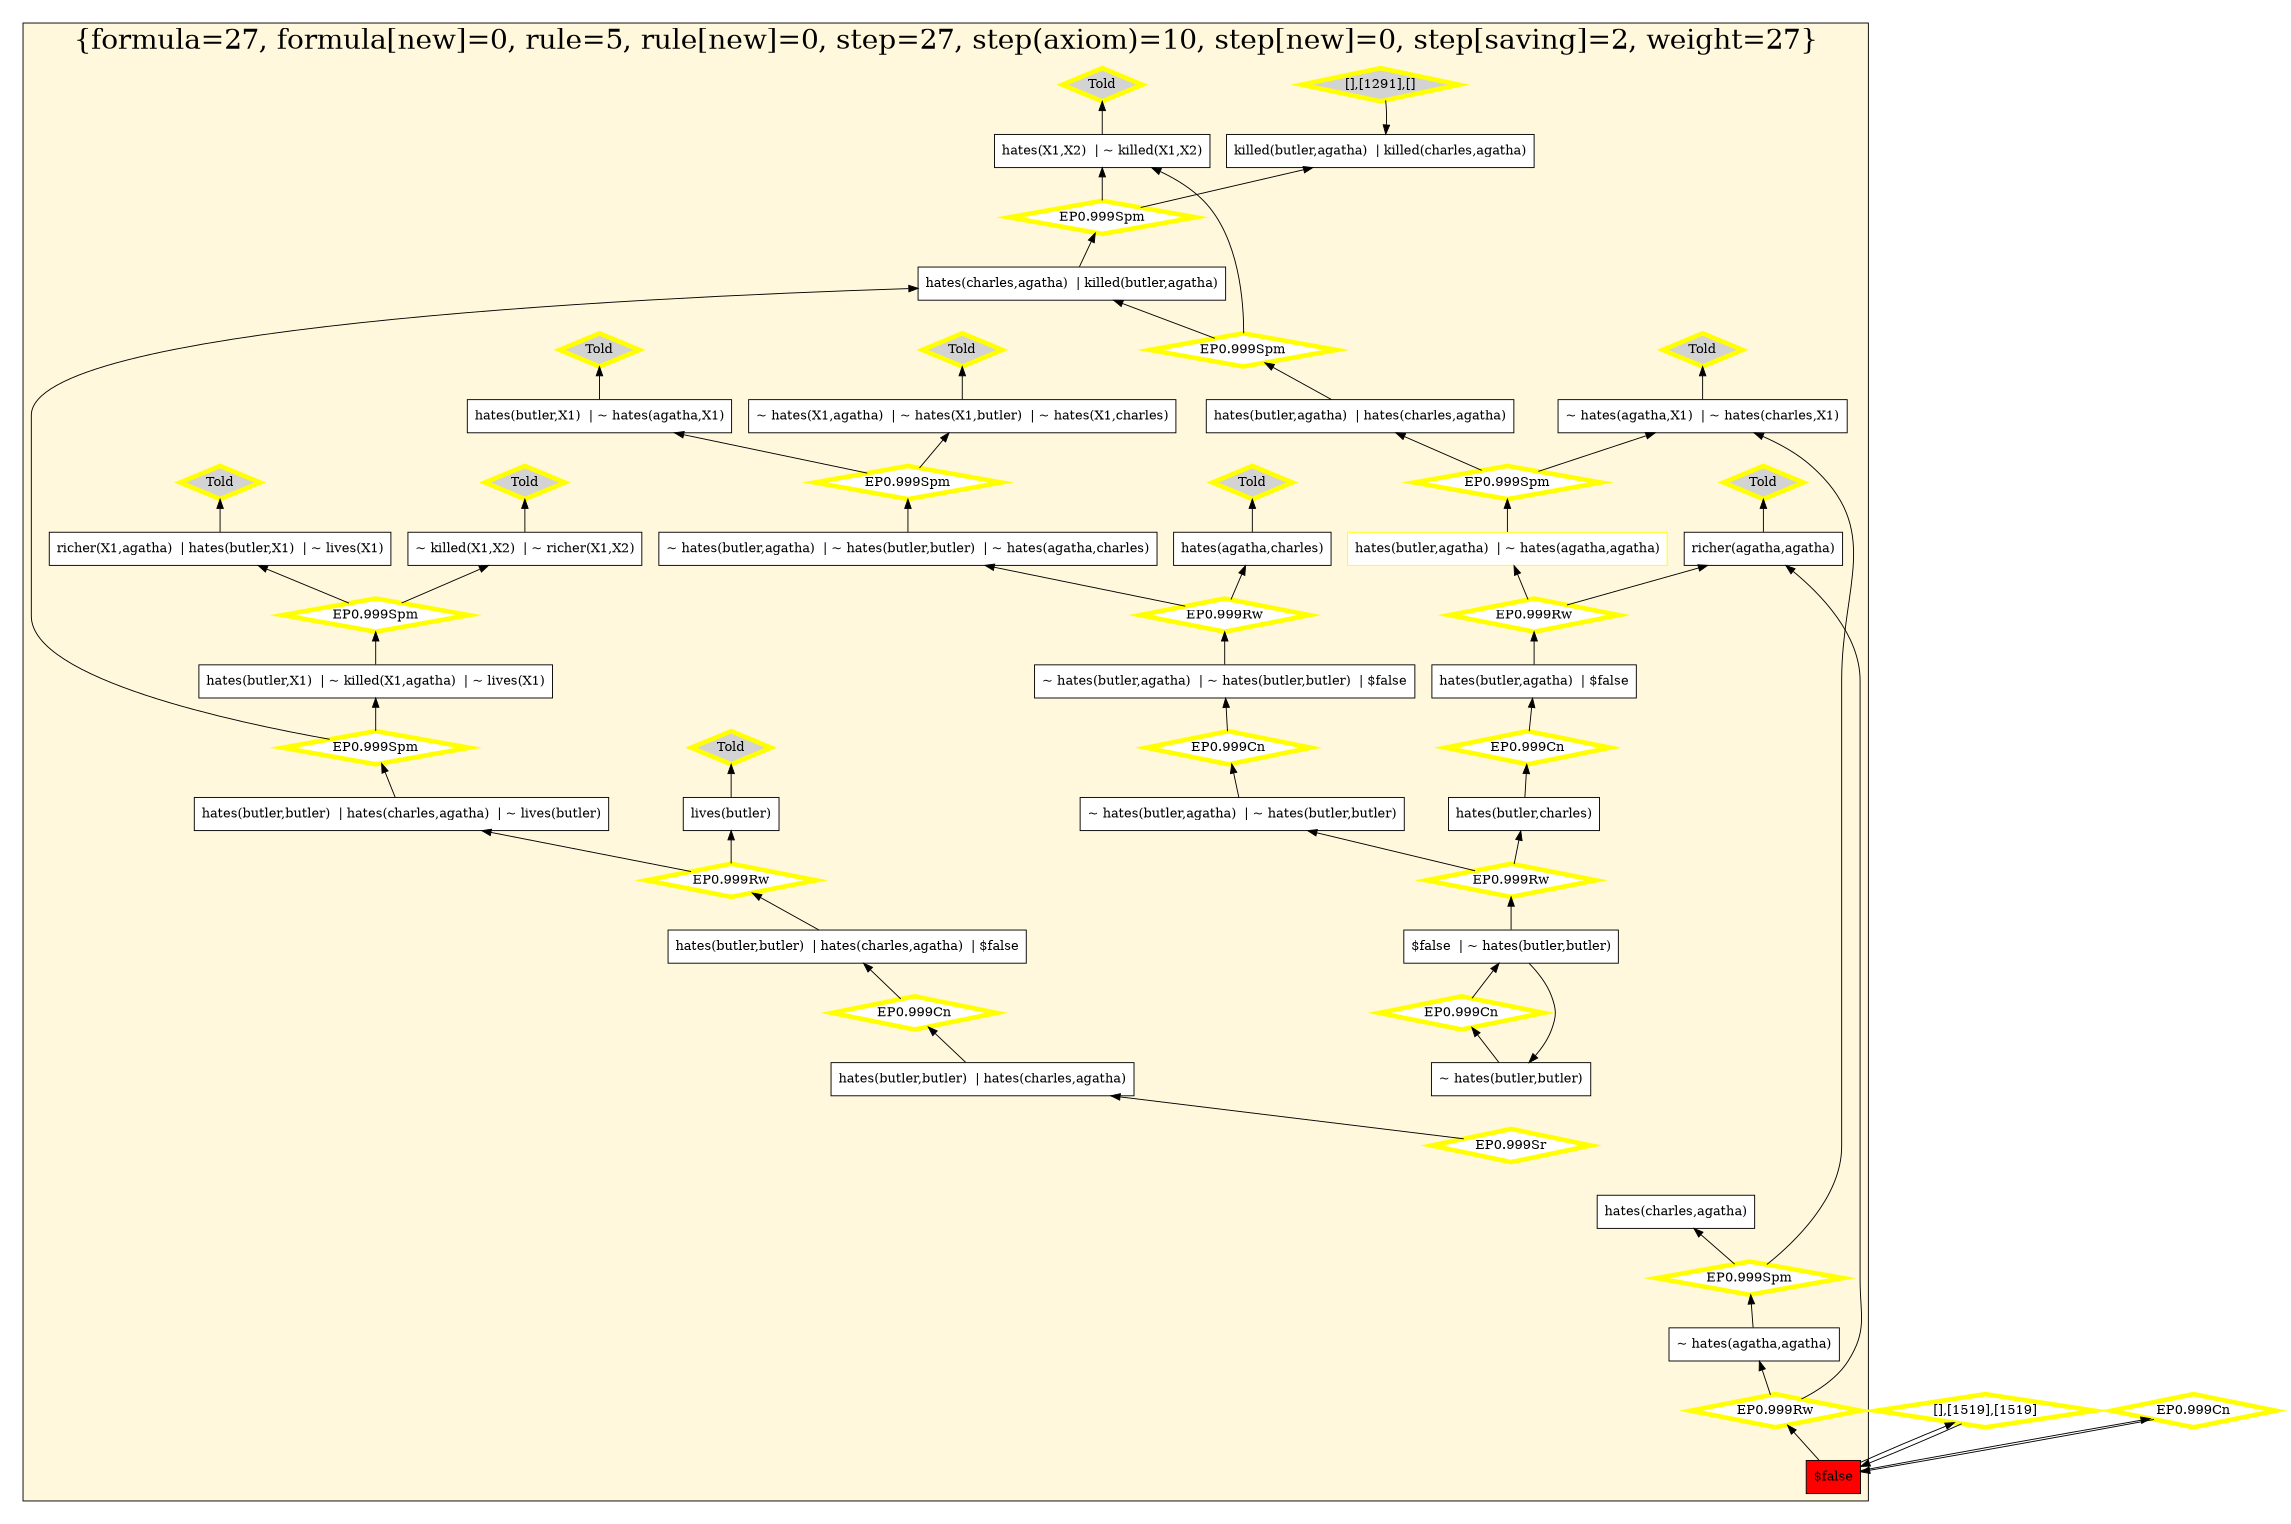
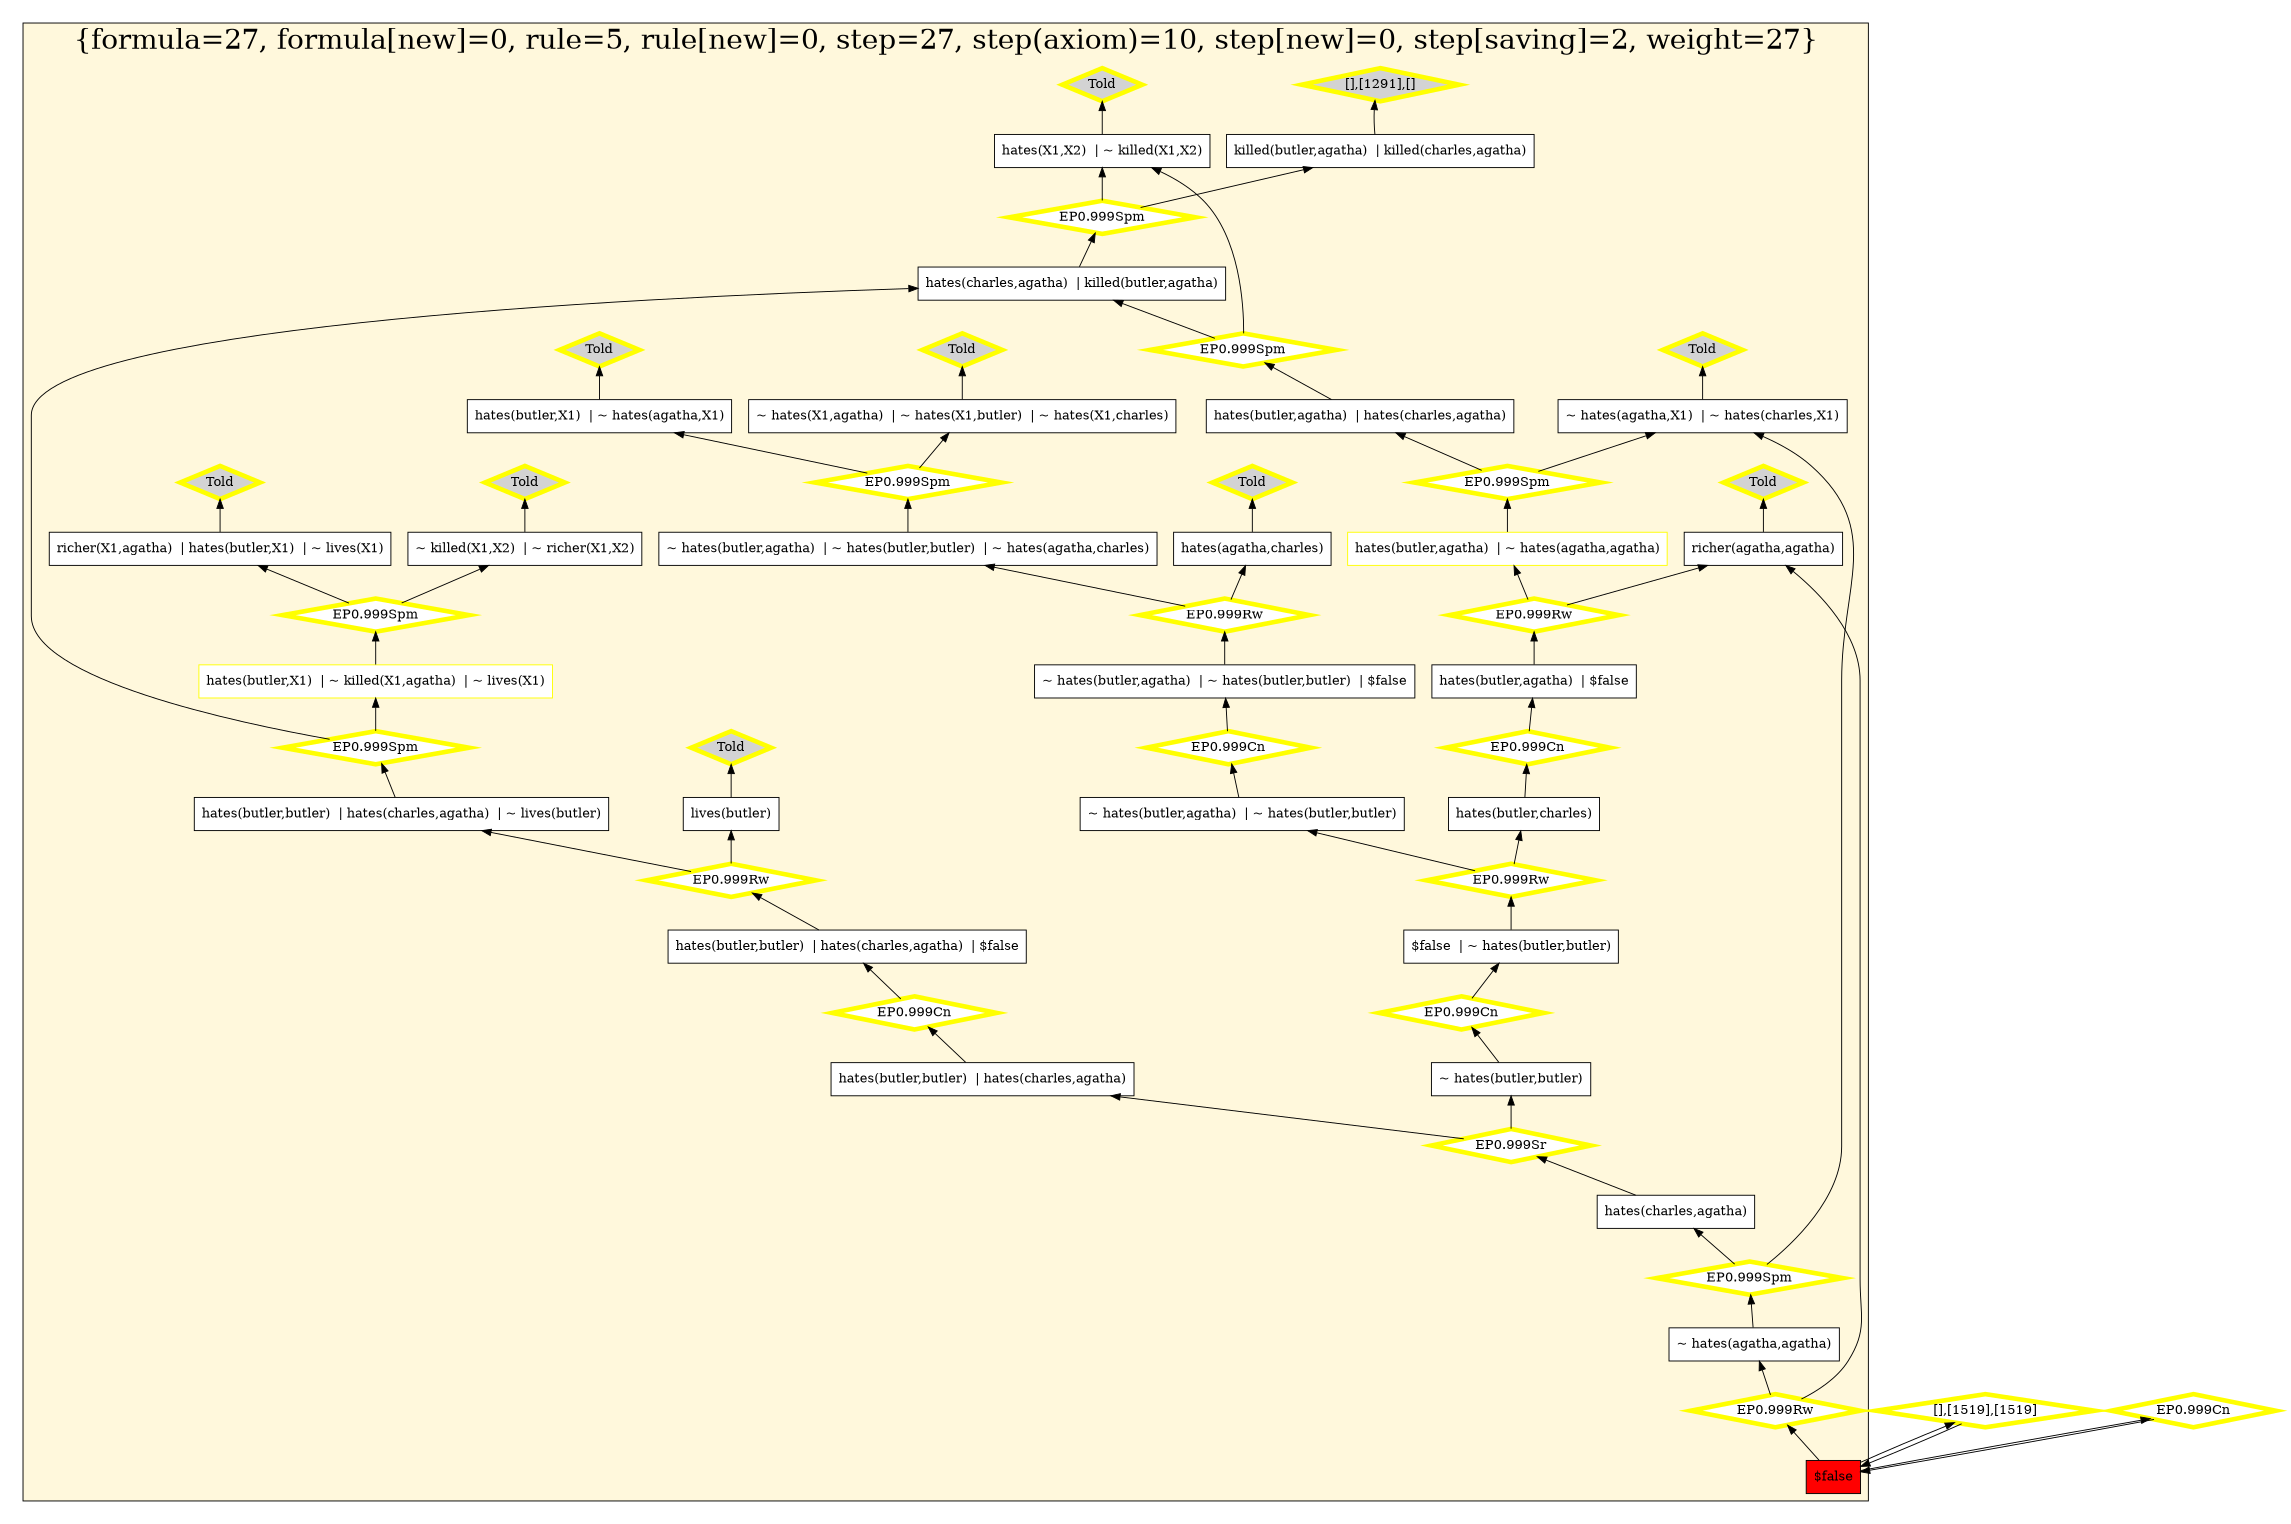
(1386, 113) -> (1374, 122)
(376, 681) -> (376, 681)
(1555, 1008) -> (1511, 1117)
none -> (1591, 1178)
